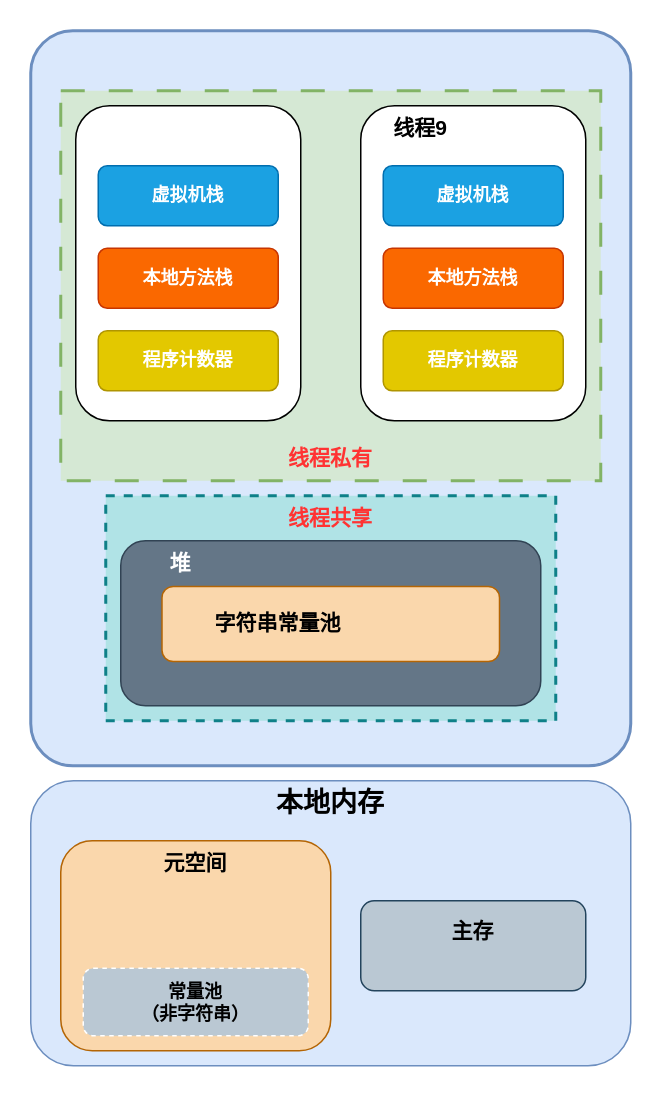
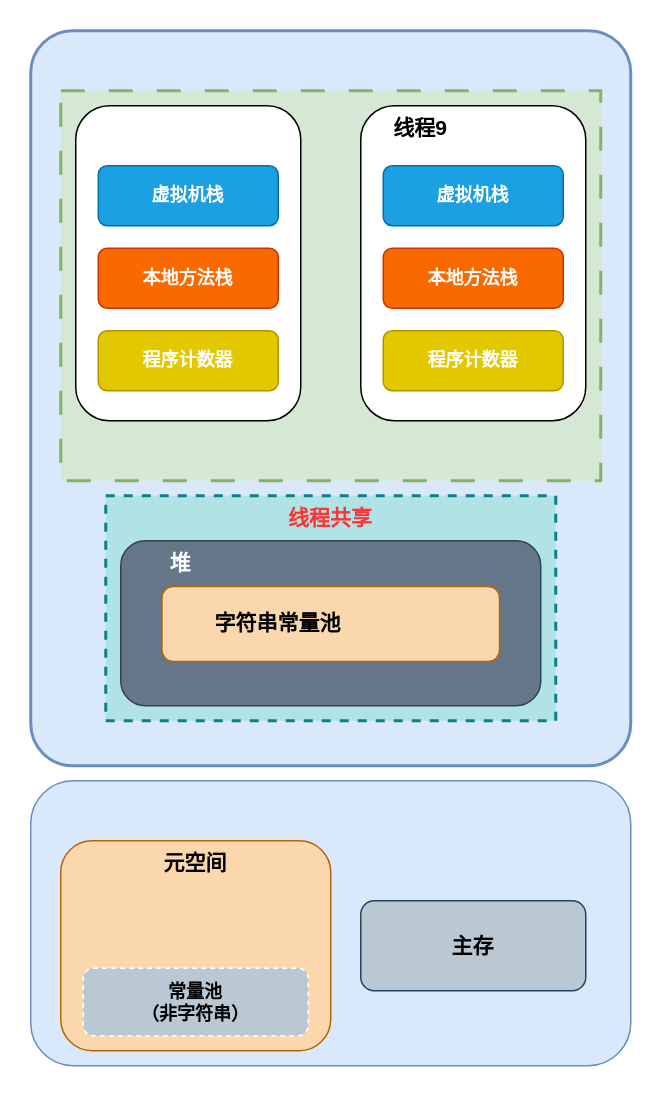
(331, 458) -> none
(331, 803) -> none
(473, 931) -> (473, 946)
